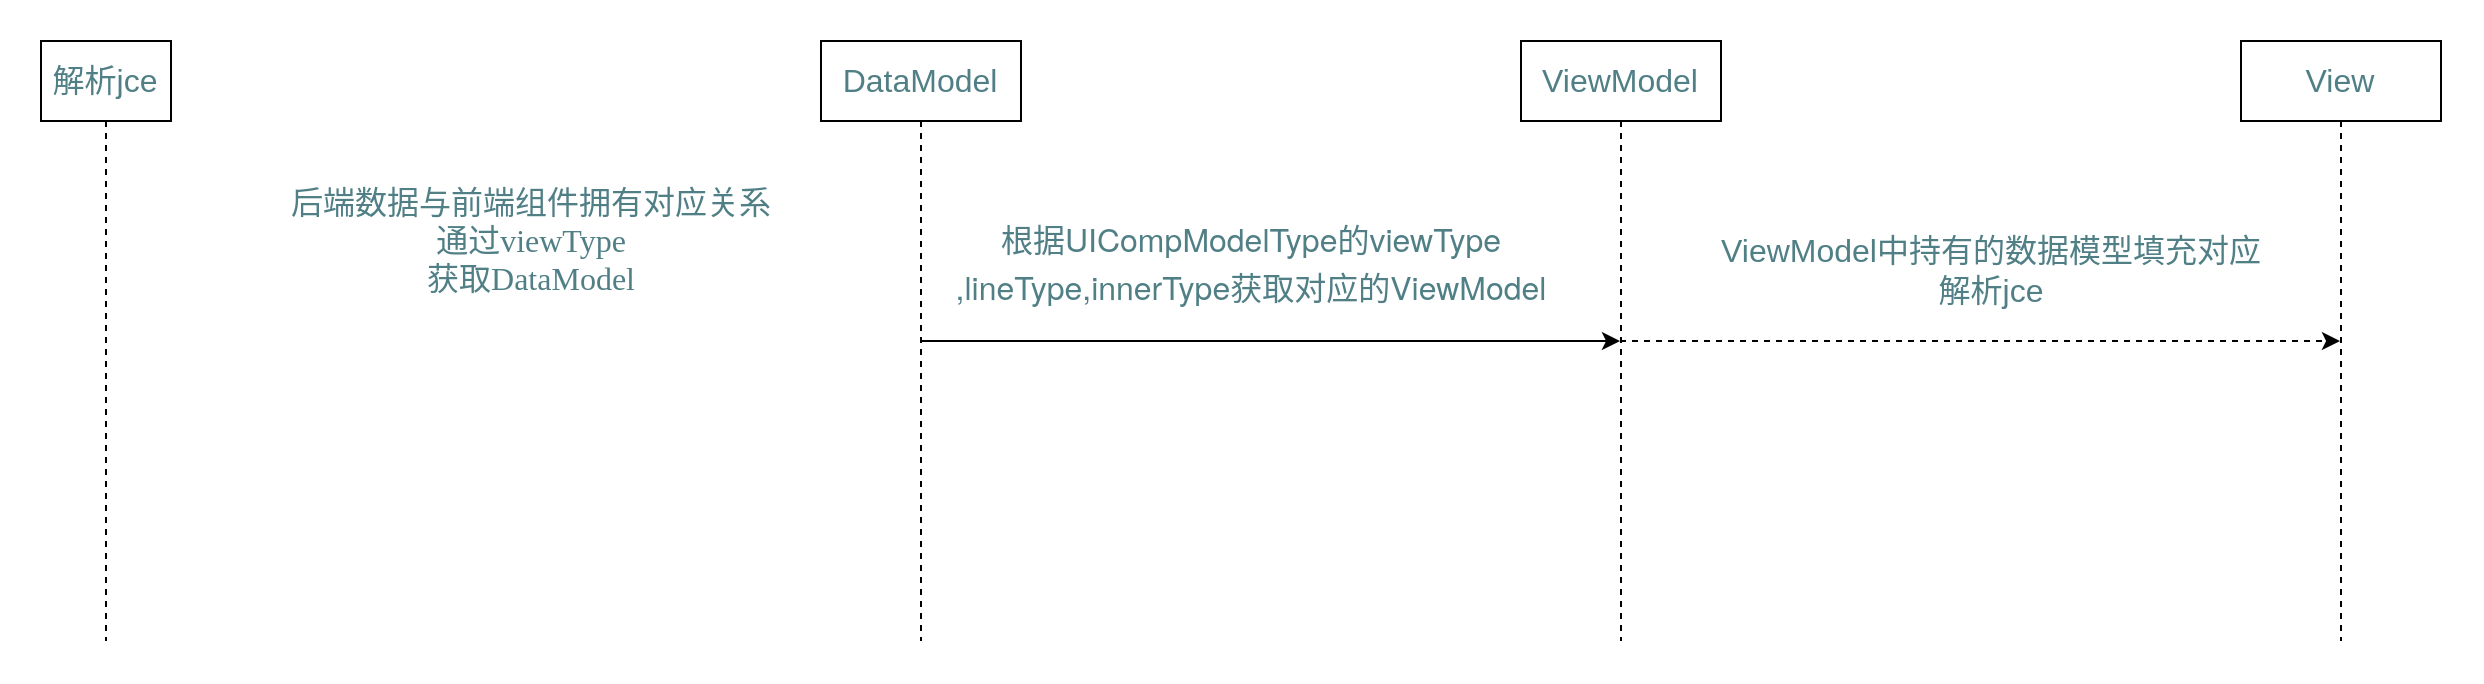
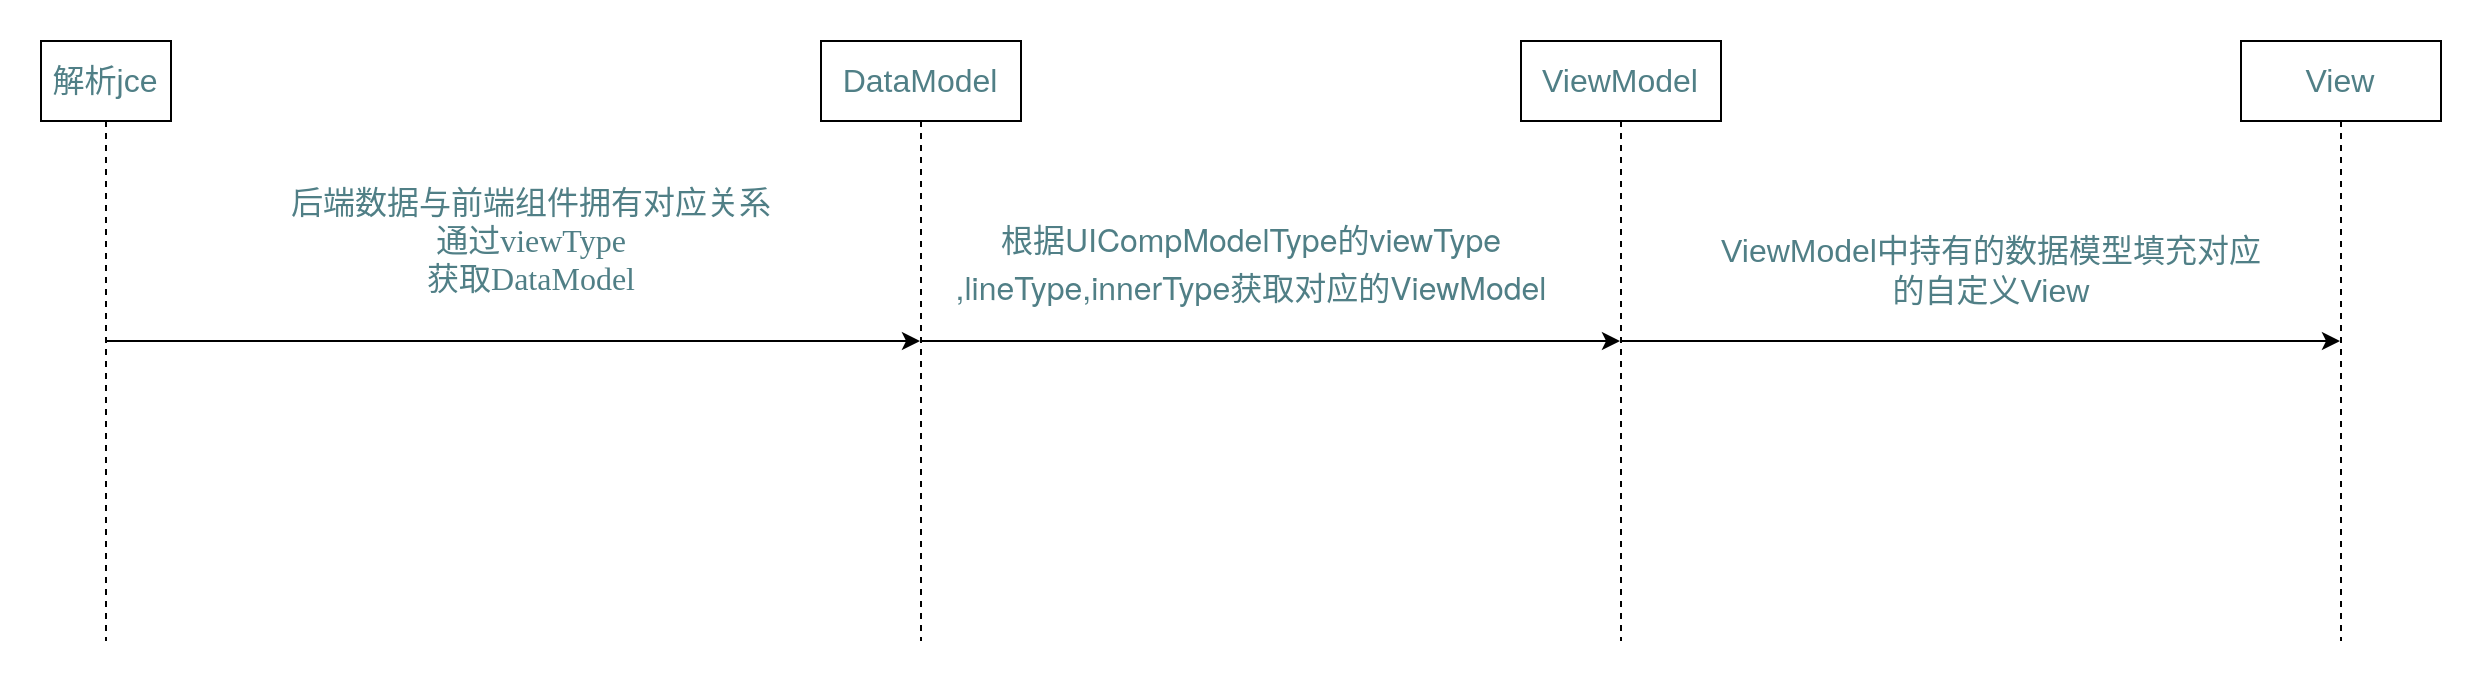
(1992, 271) -> (1992, 271)
none -> (508, 341)
(1976, 341) -> (1976, 341)
